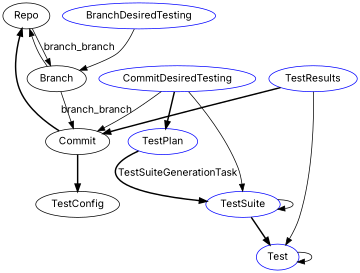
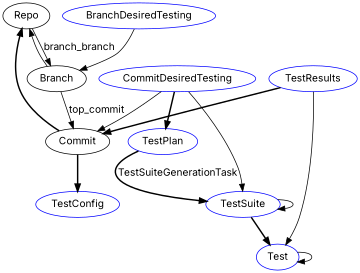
(97, 110) -> (97, 110)
(78, 204) -> (78, 204)
